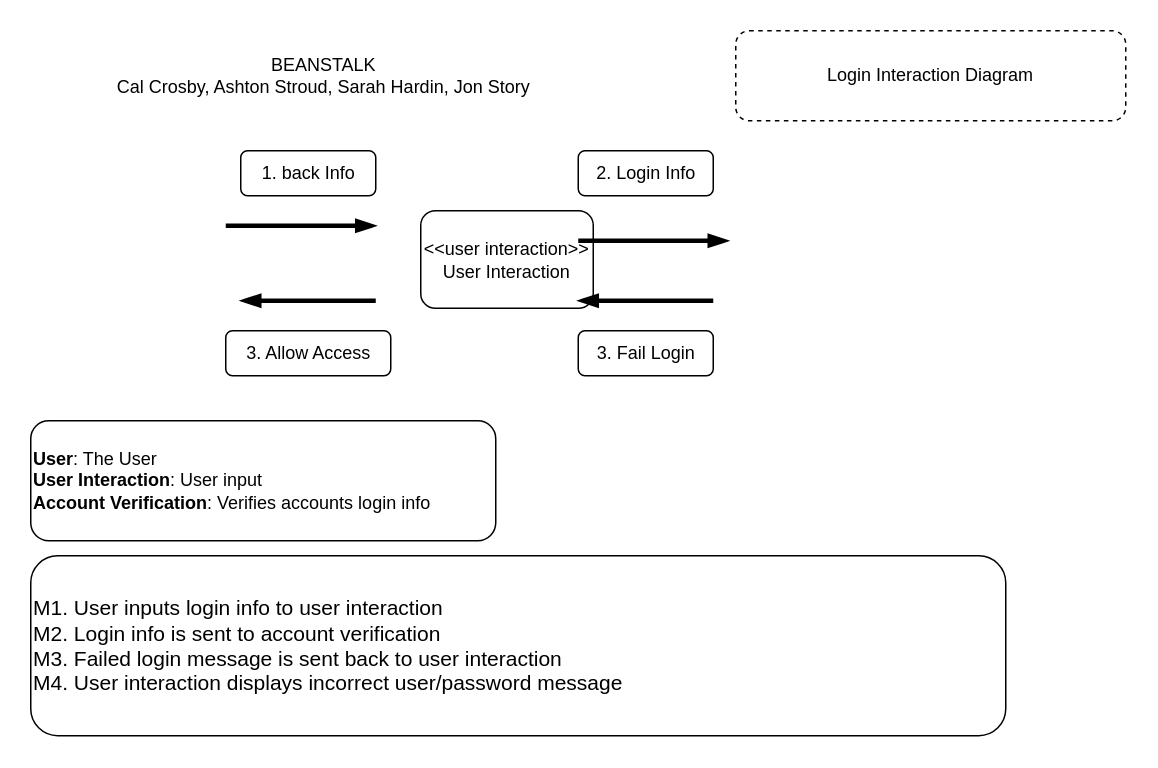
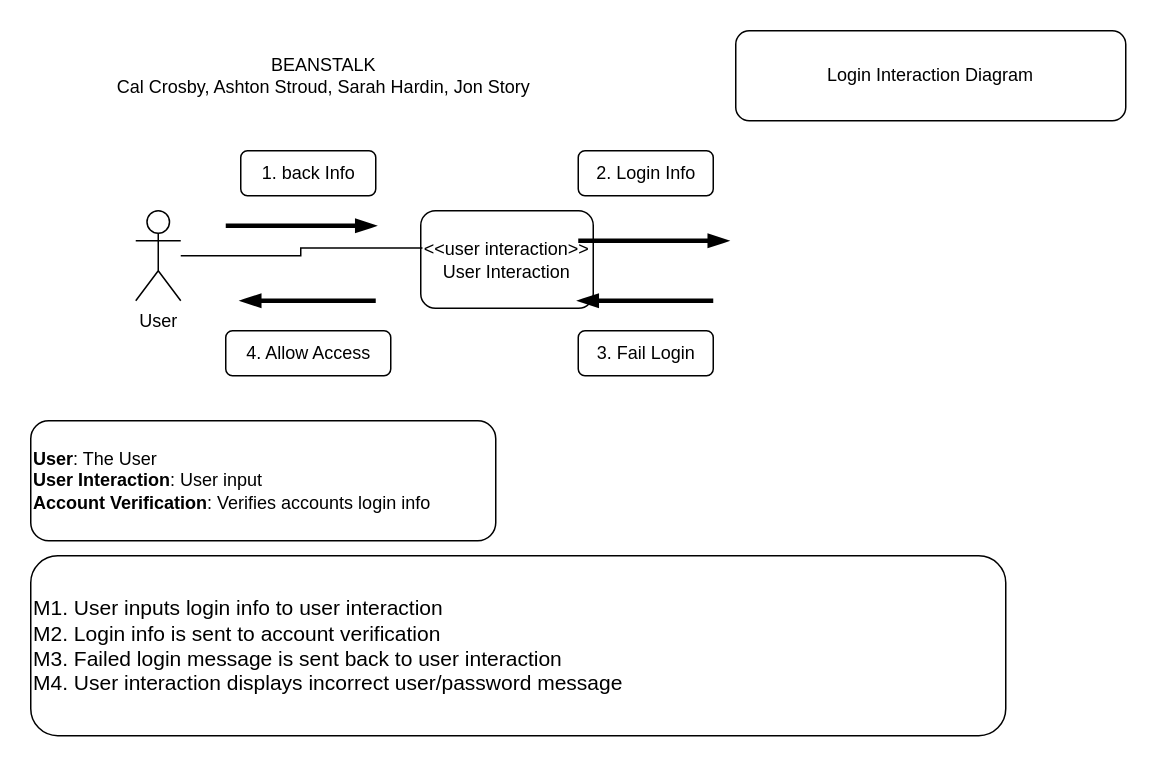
(931, 76) -> (931, 76)
none -> (301, 252)
none -> (158, 256)
(309, 353) -> (309, 353)
